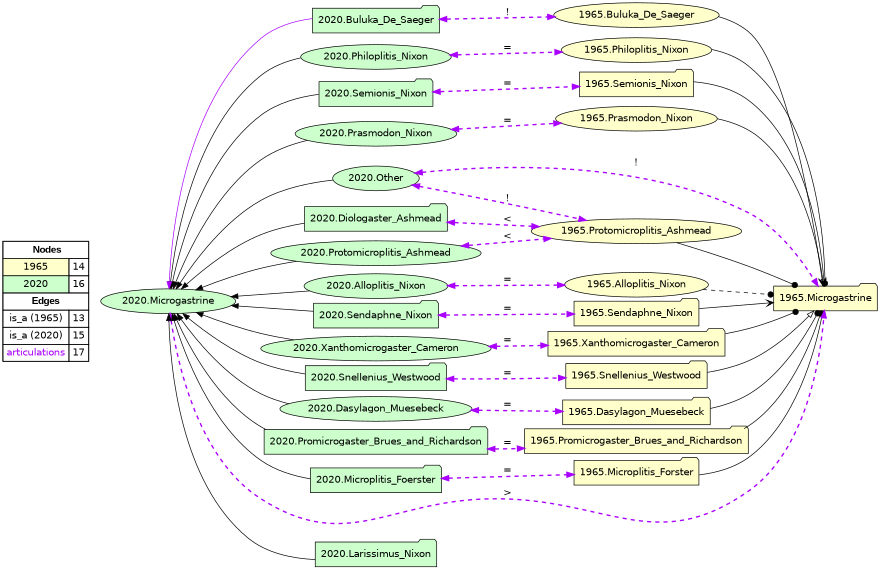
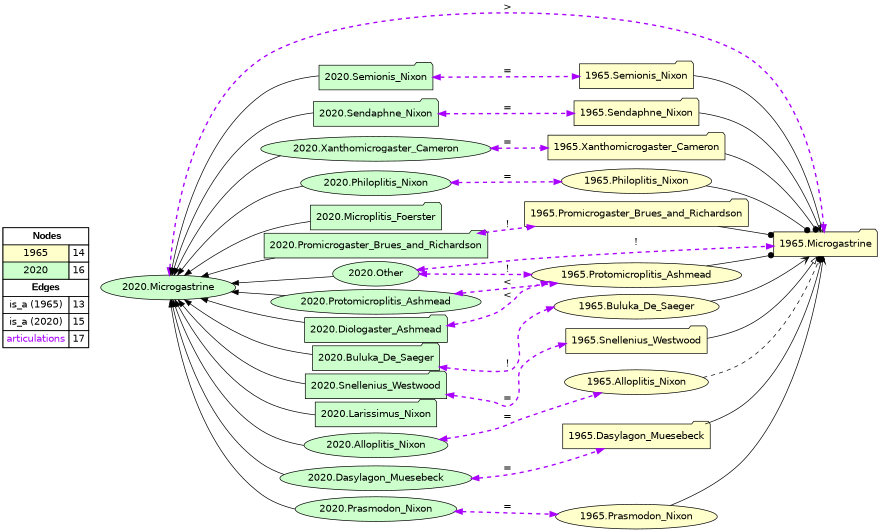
(202, 124) -> (248, 338)
(508, 444) -> (508, 225)
(636, 473) -> none
